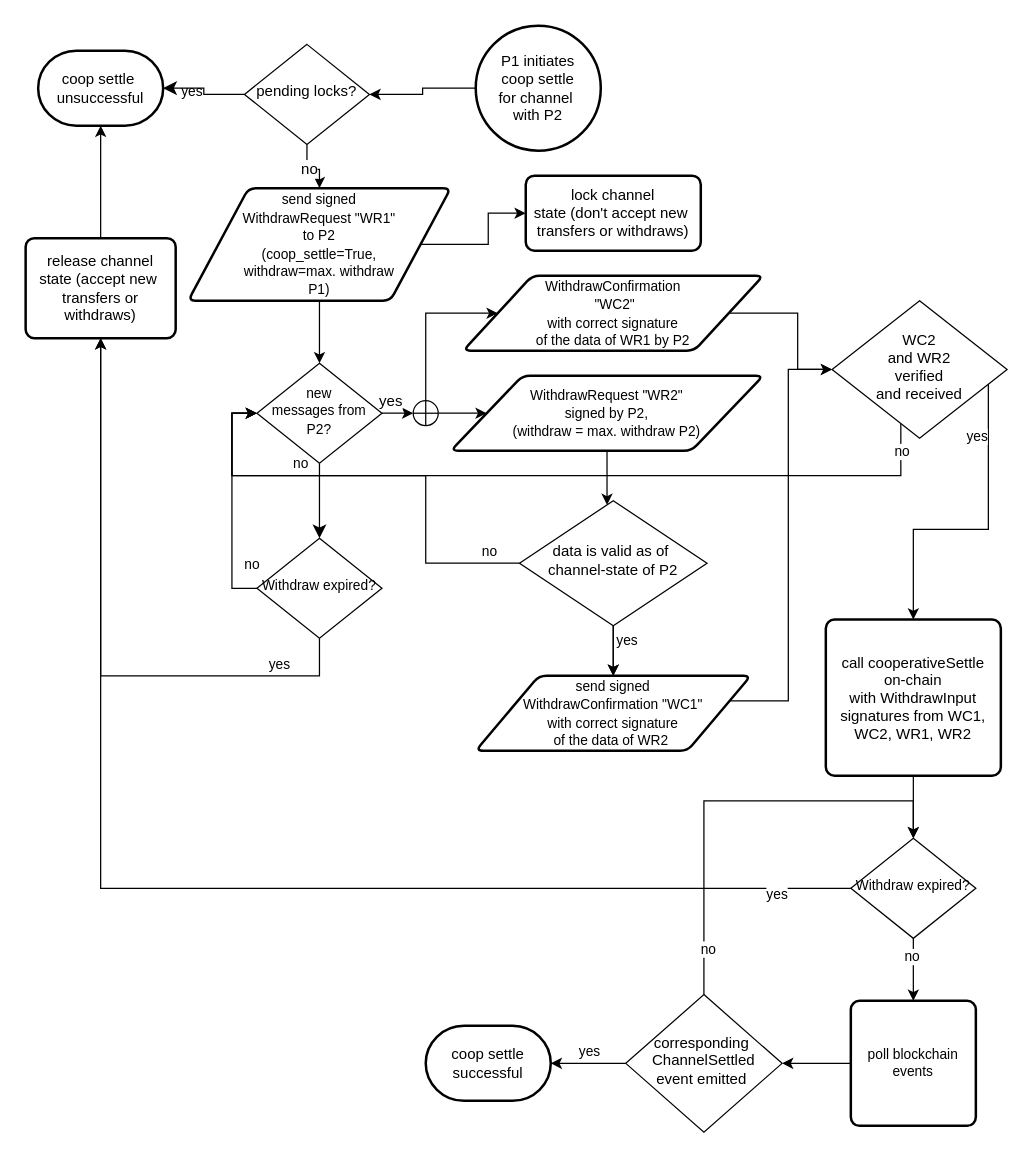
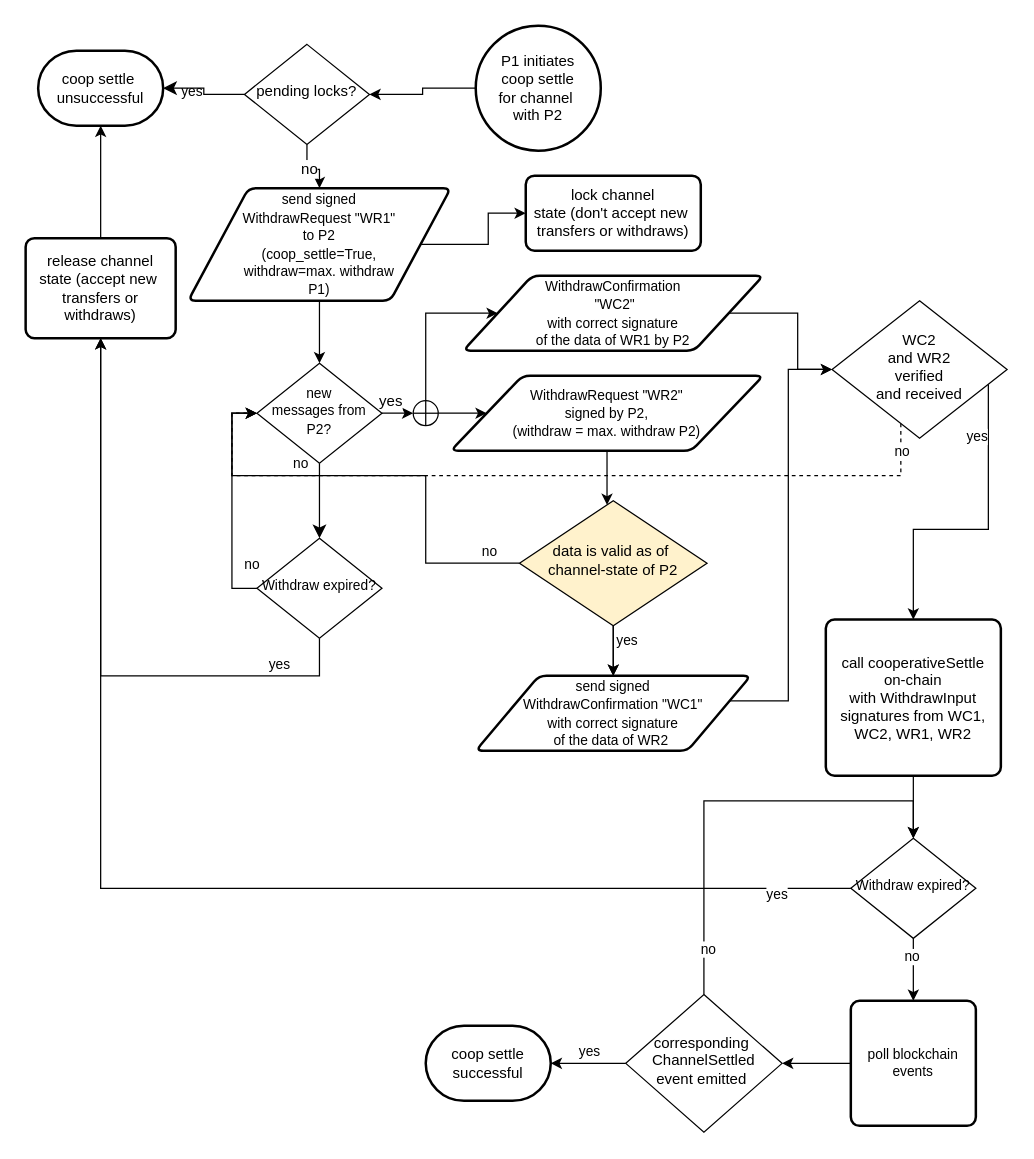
(673, 476) -> (673, 476)
(613, 563) -> (613, 563)
